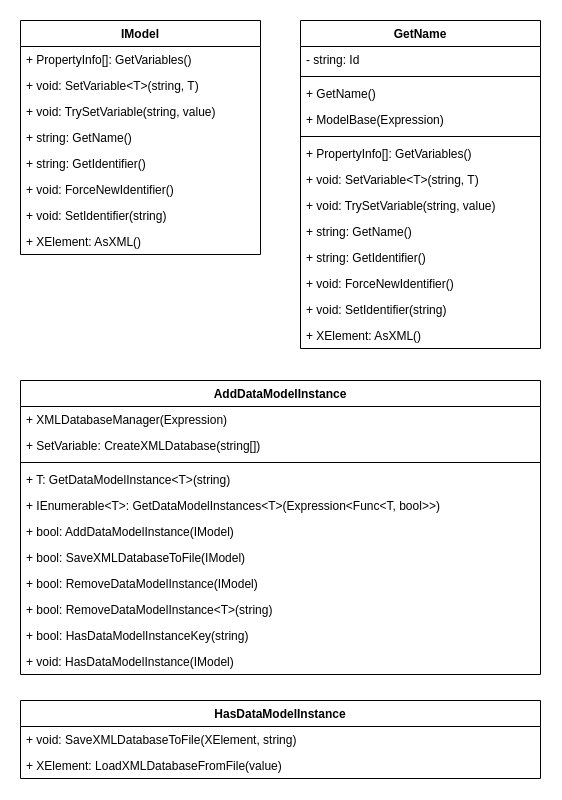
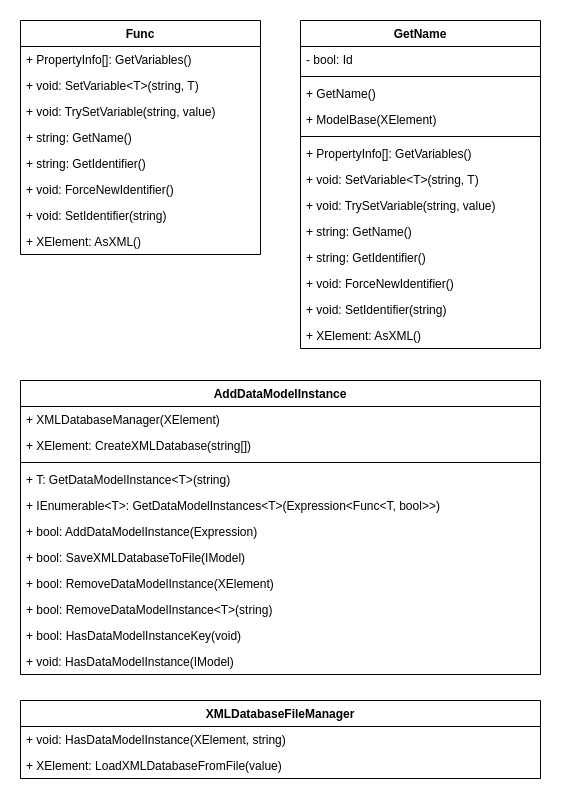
(140, 34) -> (140, 34)
(340, 60) -> (333, 60)
(379, 120) -> (372, 120)
(130, 420) -> (124, 420)
(159, 446) -> (151, 446)
(138, 532) -> (151, 532)
(148, 584) -> (154, 584)
(148, 636) -> (141, 636)
(280, 714) -> (280, 714)
(168, 740) -> (167, 740)
